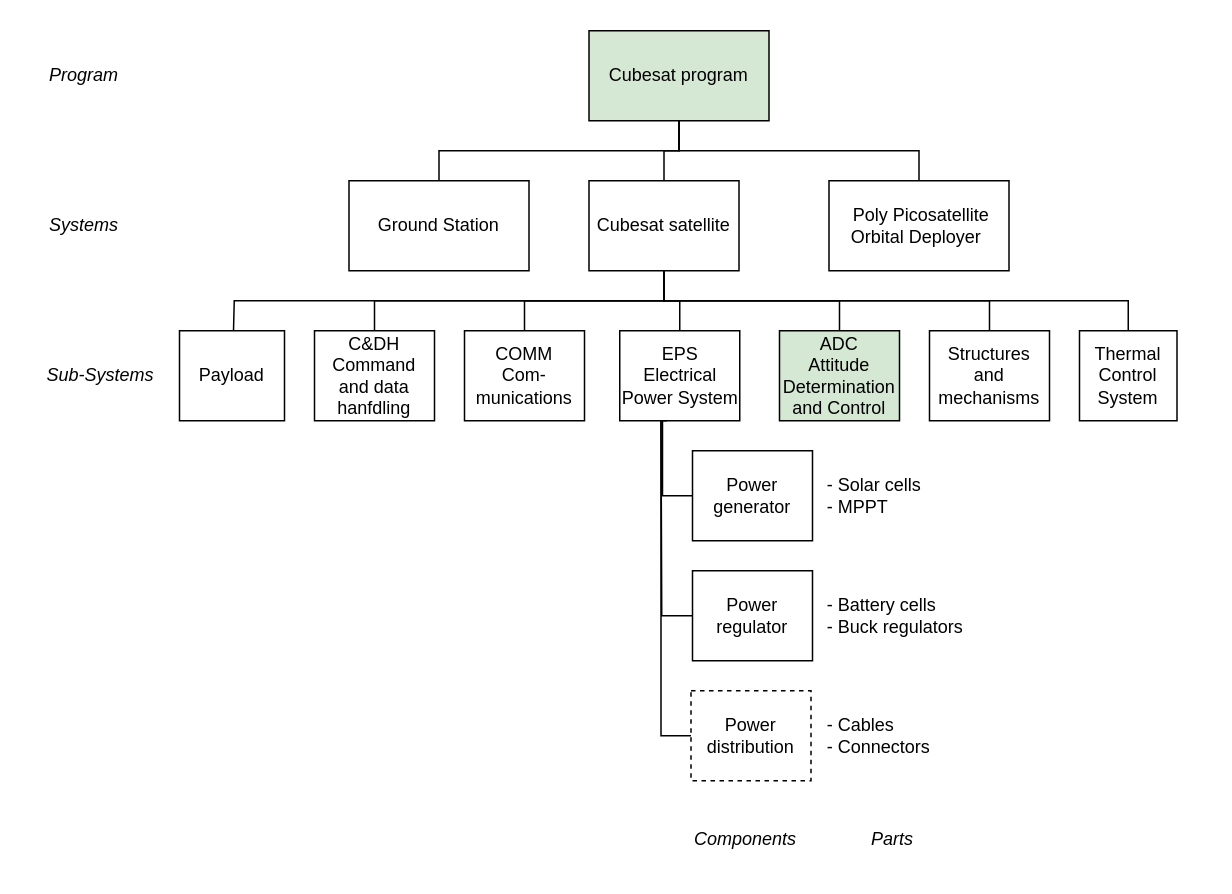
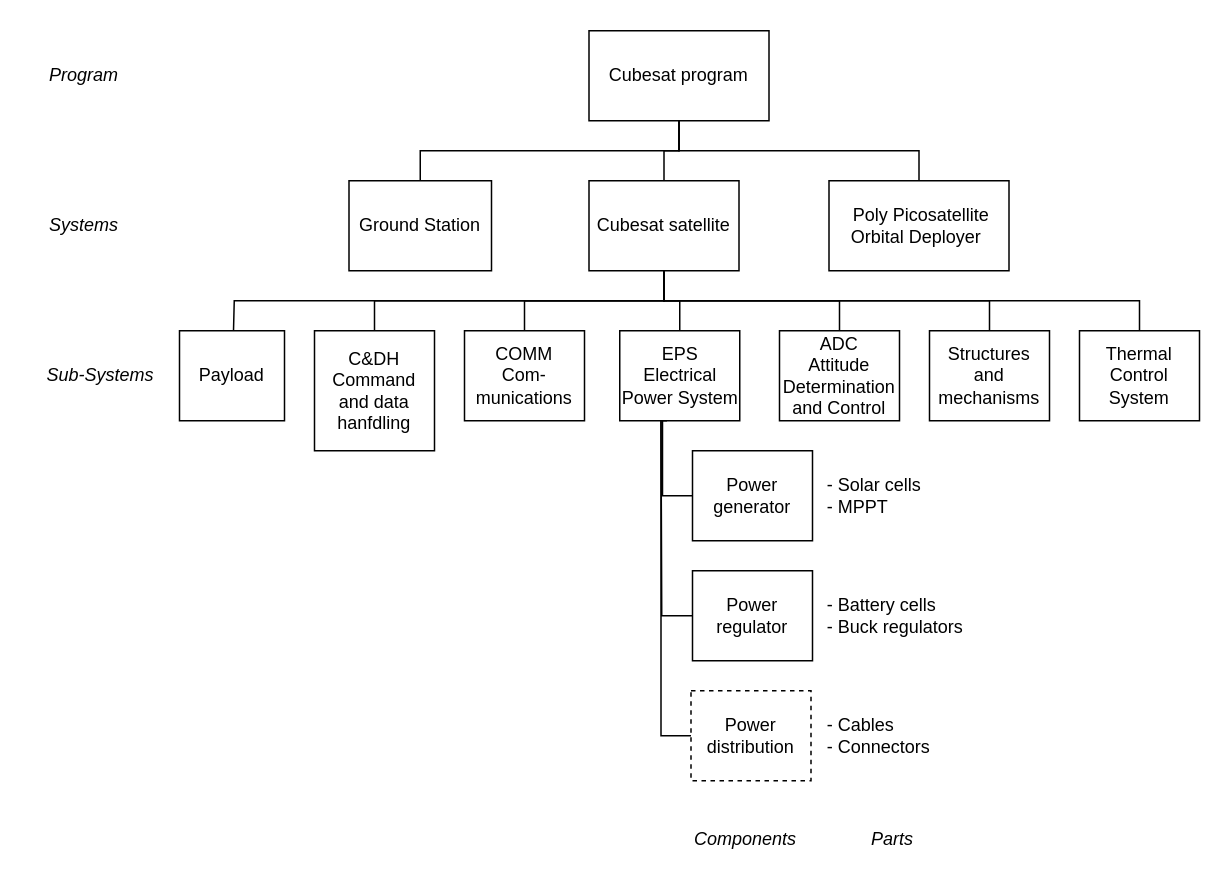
(679, 76) -> (679, 76)
(439, 226) -> (420, 226)
(374, 376) -> (374, 391)
(839, 376) -> (839, 376)
(1128, 376) -> (1139, 376)
